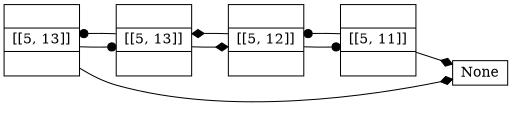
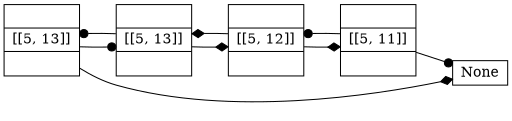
(318, 47) -> (318, 47)
(430, 57) -> (430, 57)
